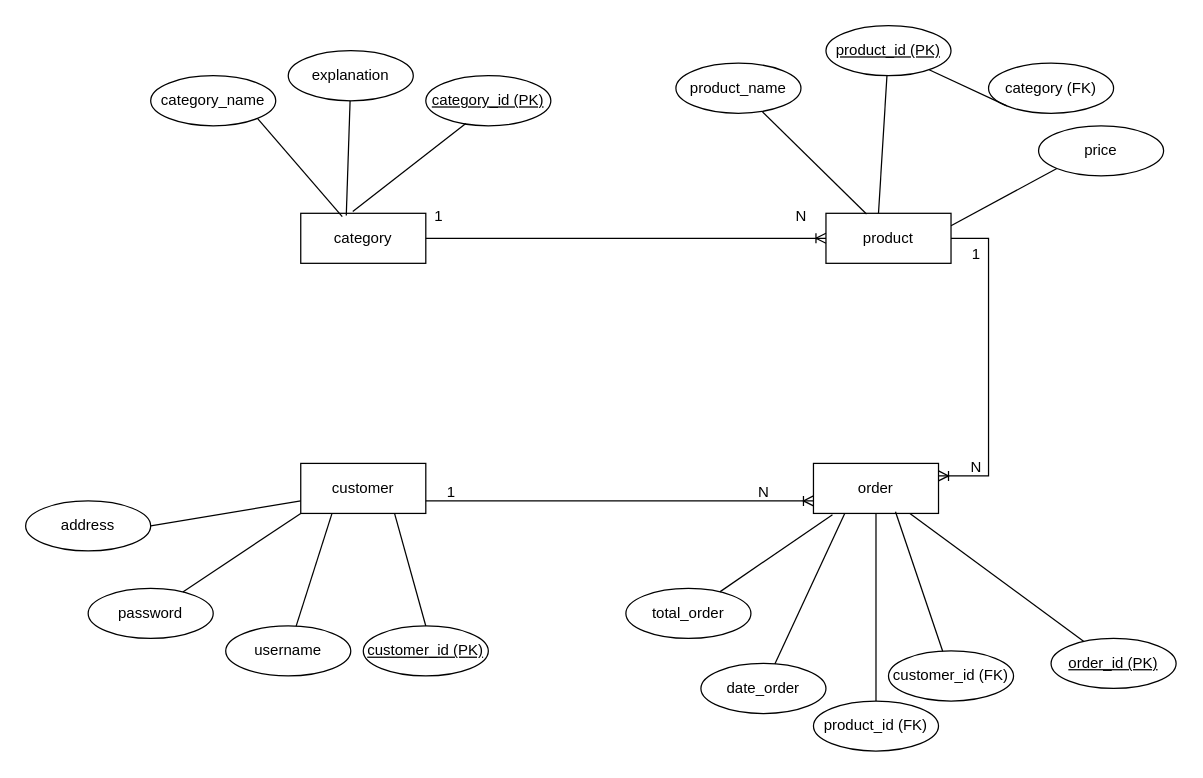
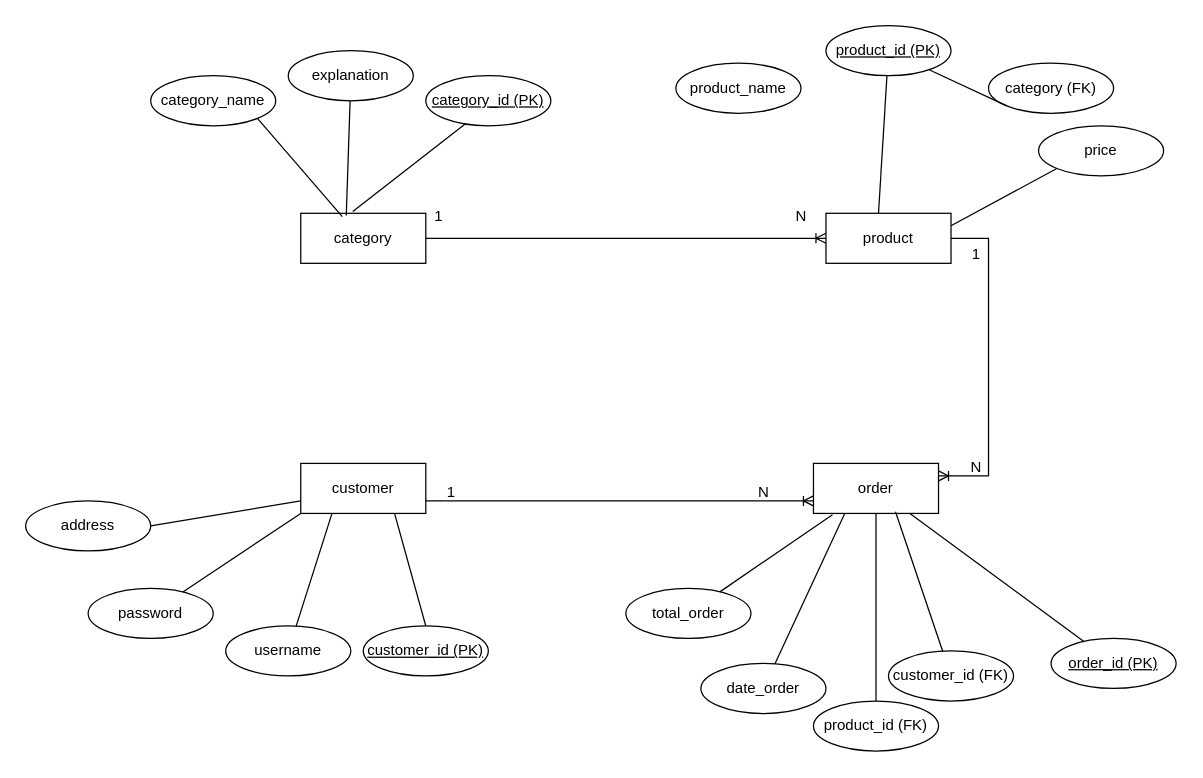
(814, 163) -> none
